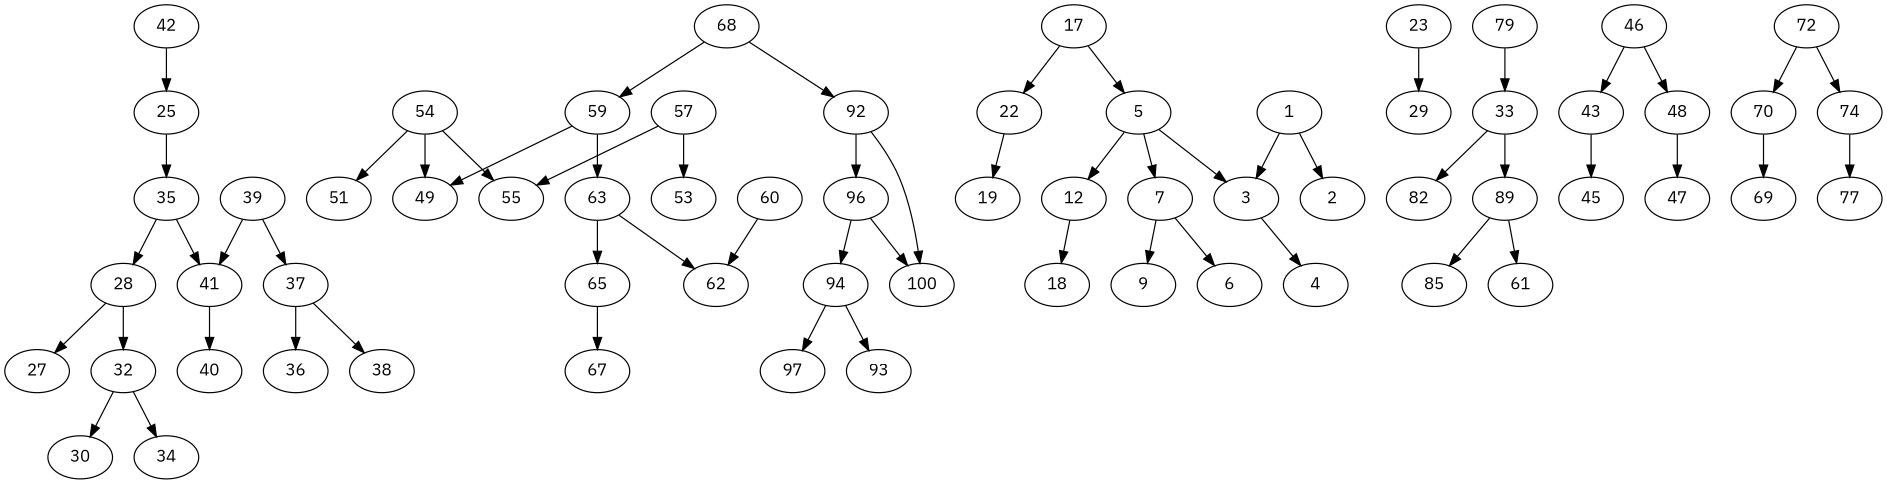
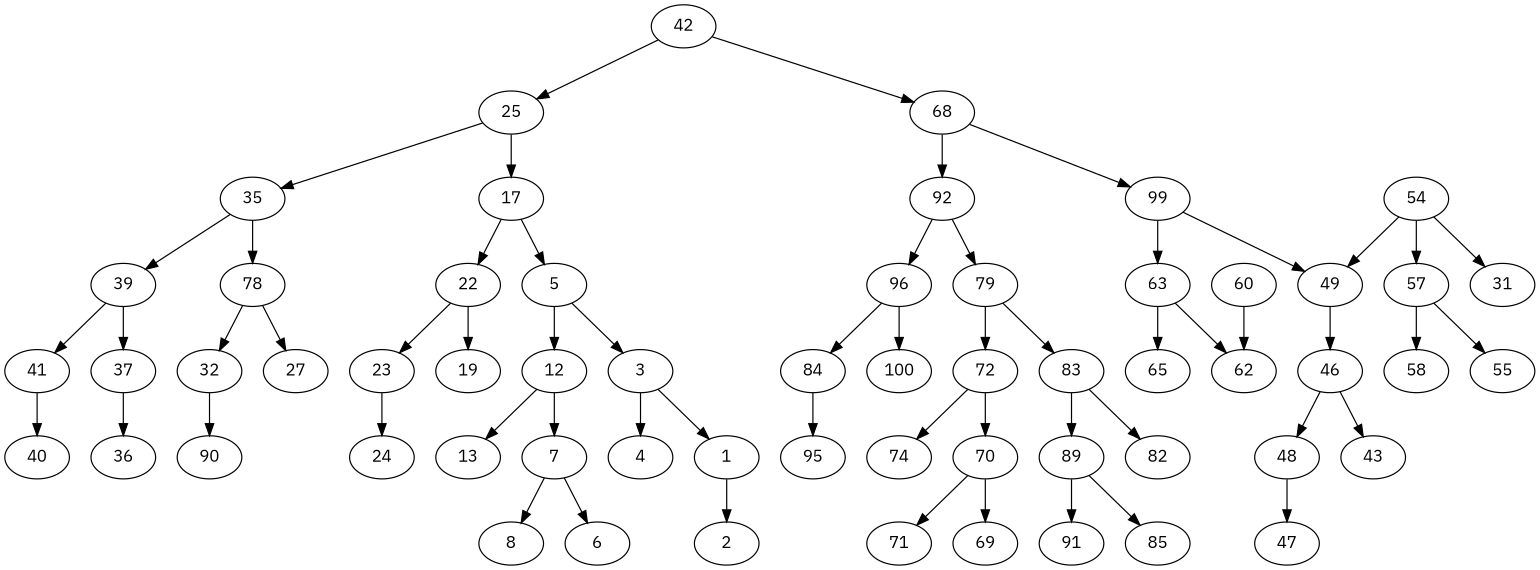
none -> (807, 68)
(597, 113) -> (1158, 199)
(1419, 113) -> (382, 457)
(1505, 113) -> (1072, 371)
none -> (511, 150)
(1148, 150) -> (554, 408)
(1271, 150) -> (679, 410)
(464, 151) -> (1416, 236)
(903, 188) -> (961, 236)
(339, 199) -> (1503, 285)
(684, 199) -> (1416, 371)
(1591, 199) -> none
(1850, 199) -> none
(185, 236) -> (193, 239)
(123, 285) -> (253, 285)
(836, 285) -> (813, 371)
(1057, 285) -> (468, 457)
(1143, 285) -> (511, 544)
(1520, 285) -> (1072, 544)
none -> (985, 322)
none -> (1330, 322)
none -> (429, 324)
(382, 371) -> none
(597, 371) -> none
(793, 371) -> (813, 457)
(879, 371) -> none
(80, 457) -> (210, 457)
(166, 457) -> none
none -> (899, 544)
